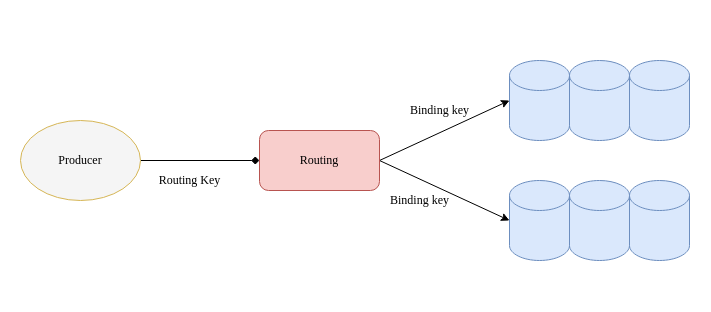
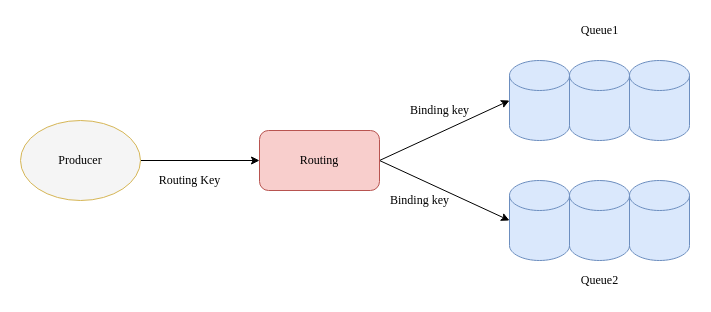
none -> (600, 31)
(251, 161) -> (251, 161)
none -> (600, 281)
